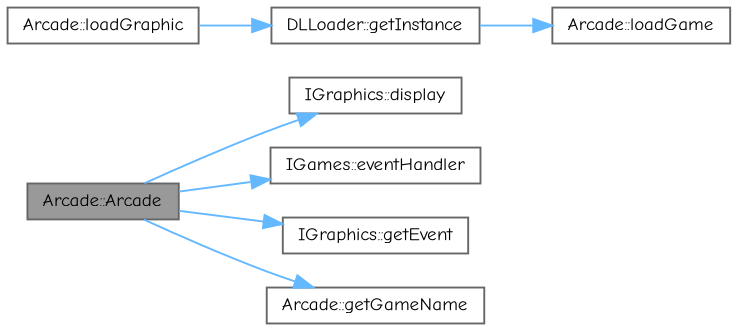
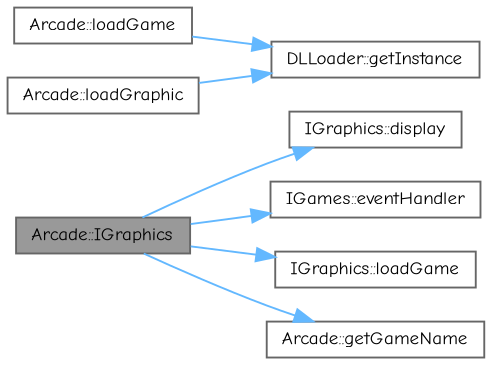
(507, 26) -> (222, 40)
(103, 201) -> (103, 236)
(375, 236) -> (375, 270)
